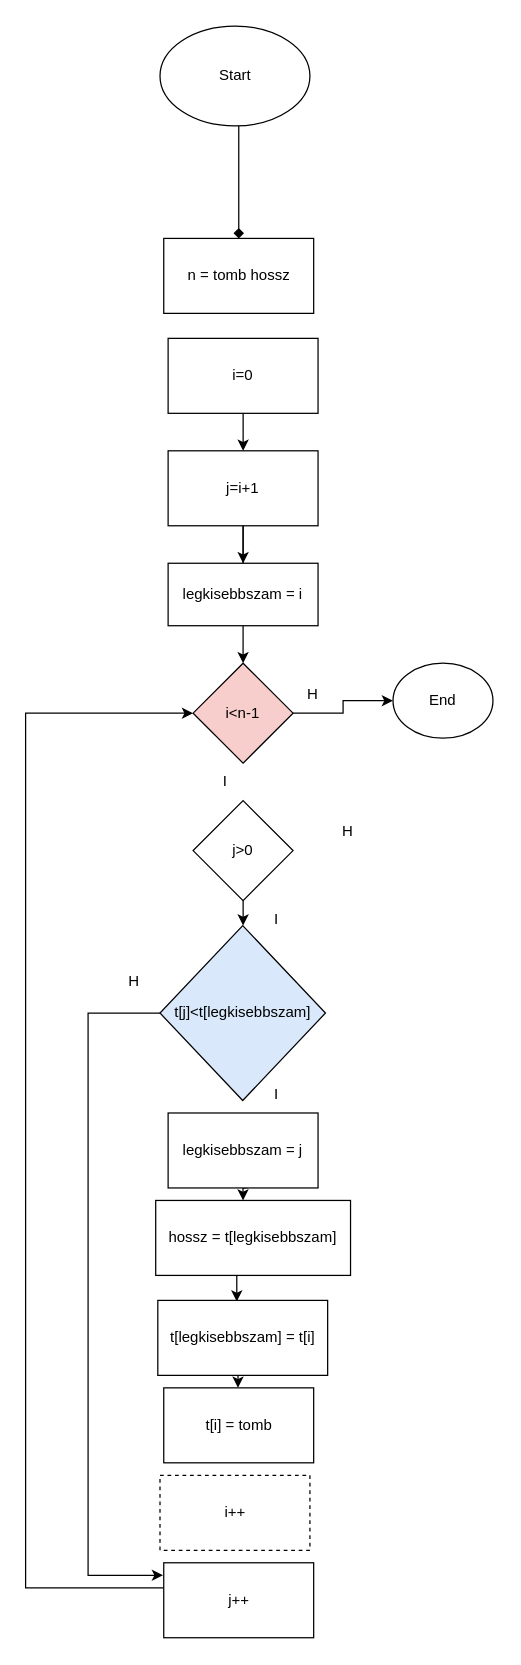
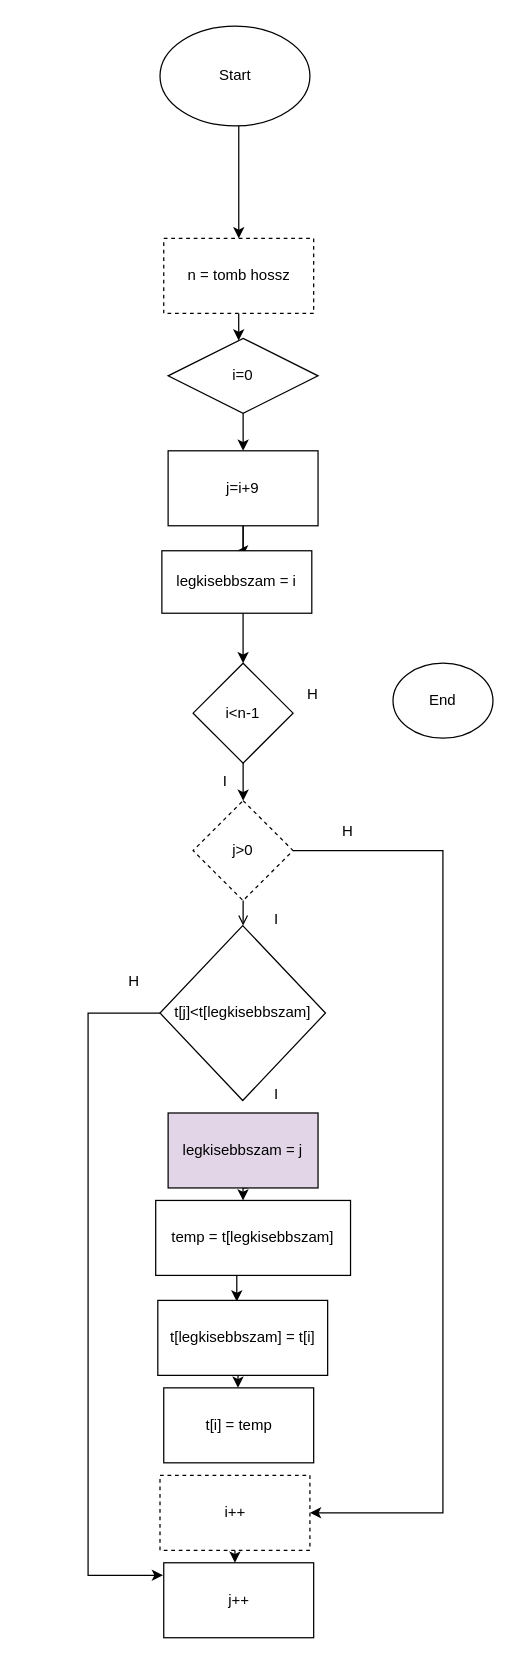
(239, 227) -> (239, 228)
(239, 276) -> (239, 276)
none -> (239, 322)
(243, 376) -> (243, 376)
(243, 488) -> (243, 488)
(243, 594) -> (237, 582)
(343, 712) -> none
(243, 713) -> (243, 713)
none -> (243, 786)
(243, 851) -> (243, 851)
(243, 916) -> (243, 917)
(243, 1013) -> (243, 1013)
(26, 1140) -> none
(243, 1151) -> (243, 1151)
none -> (443, 1170)
(253, 1238) -> (253, 1238)
(239, 1426) -> (239, 1426)
none -> (235, 1553)
